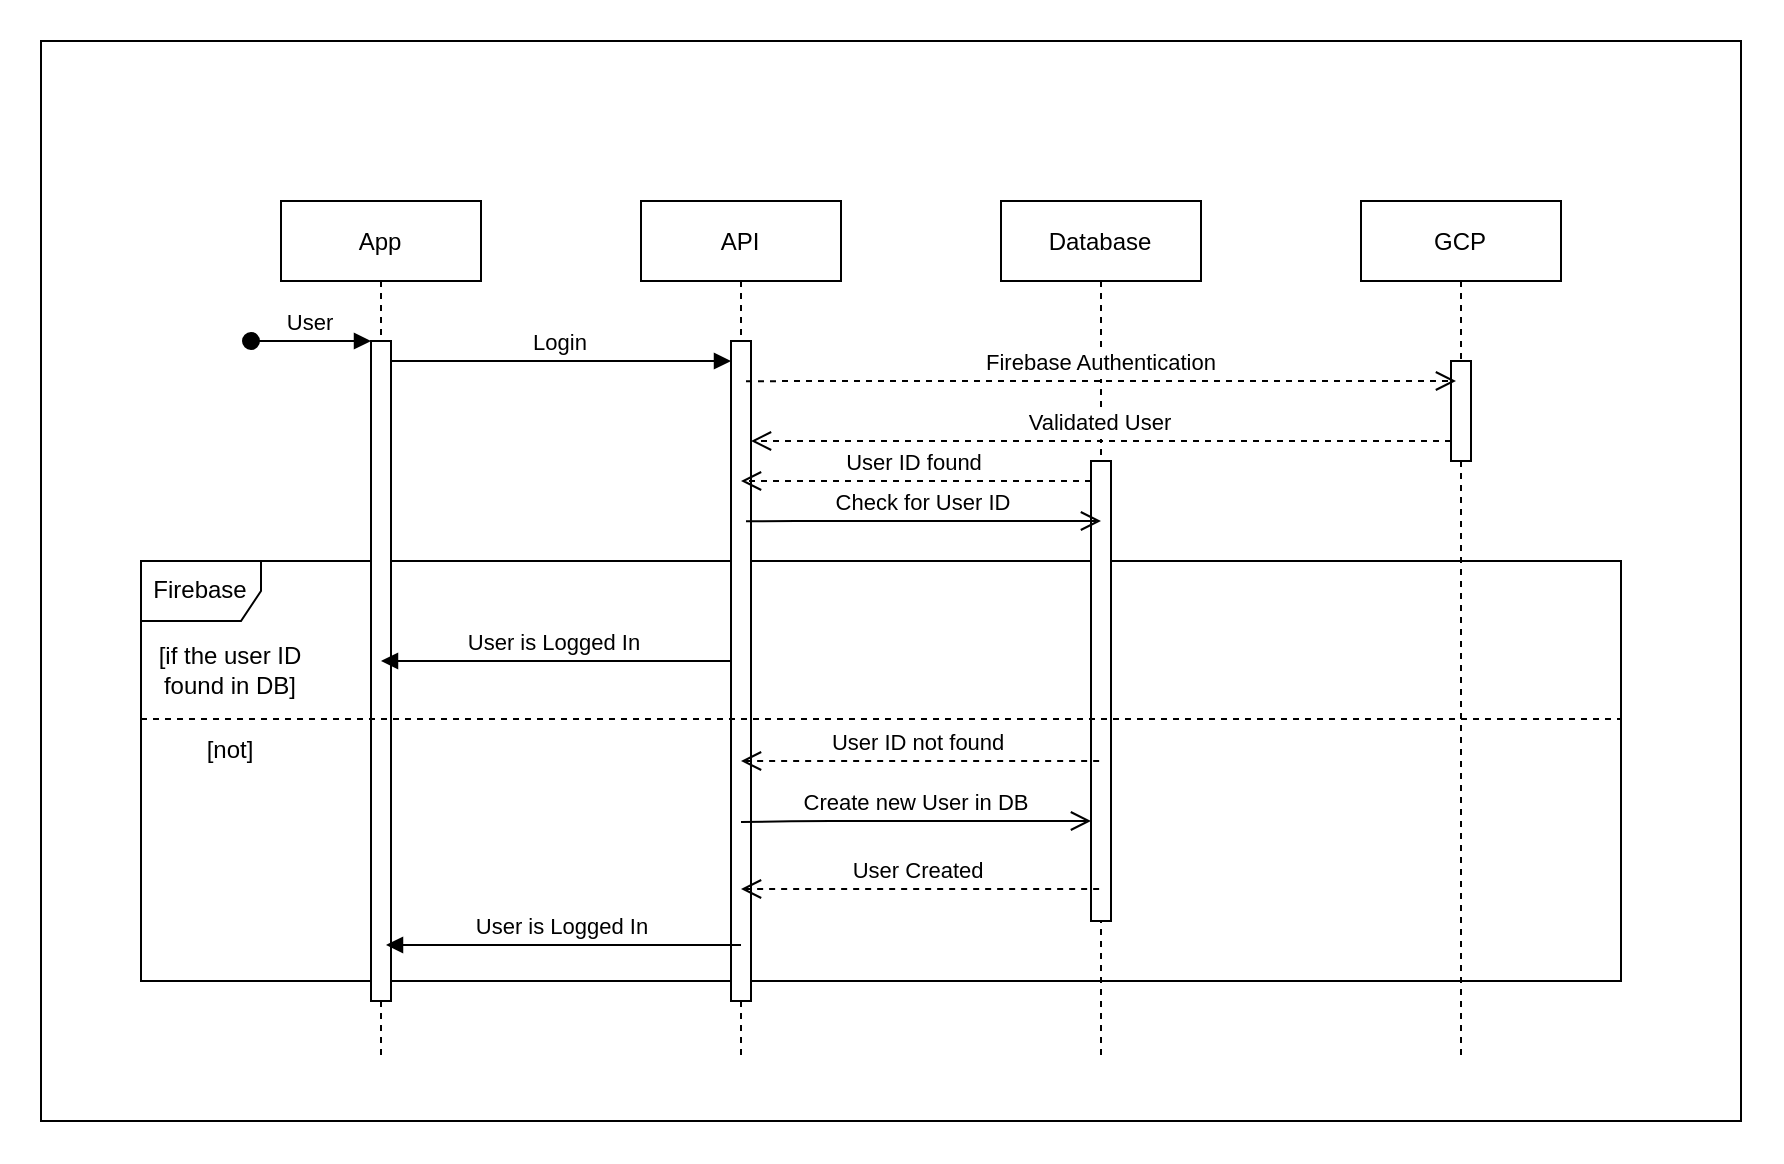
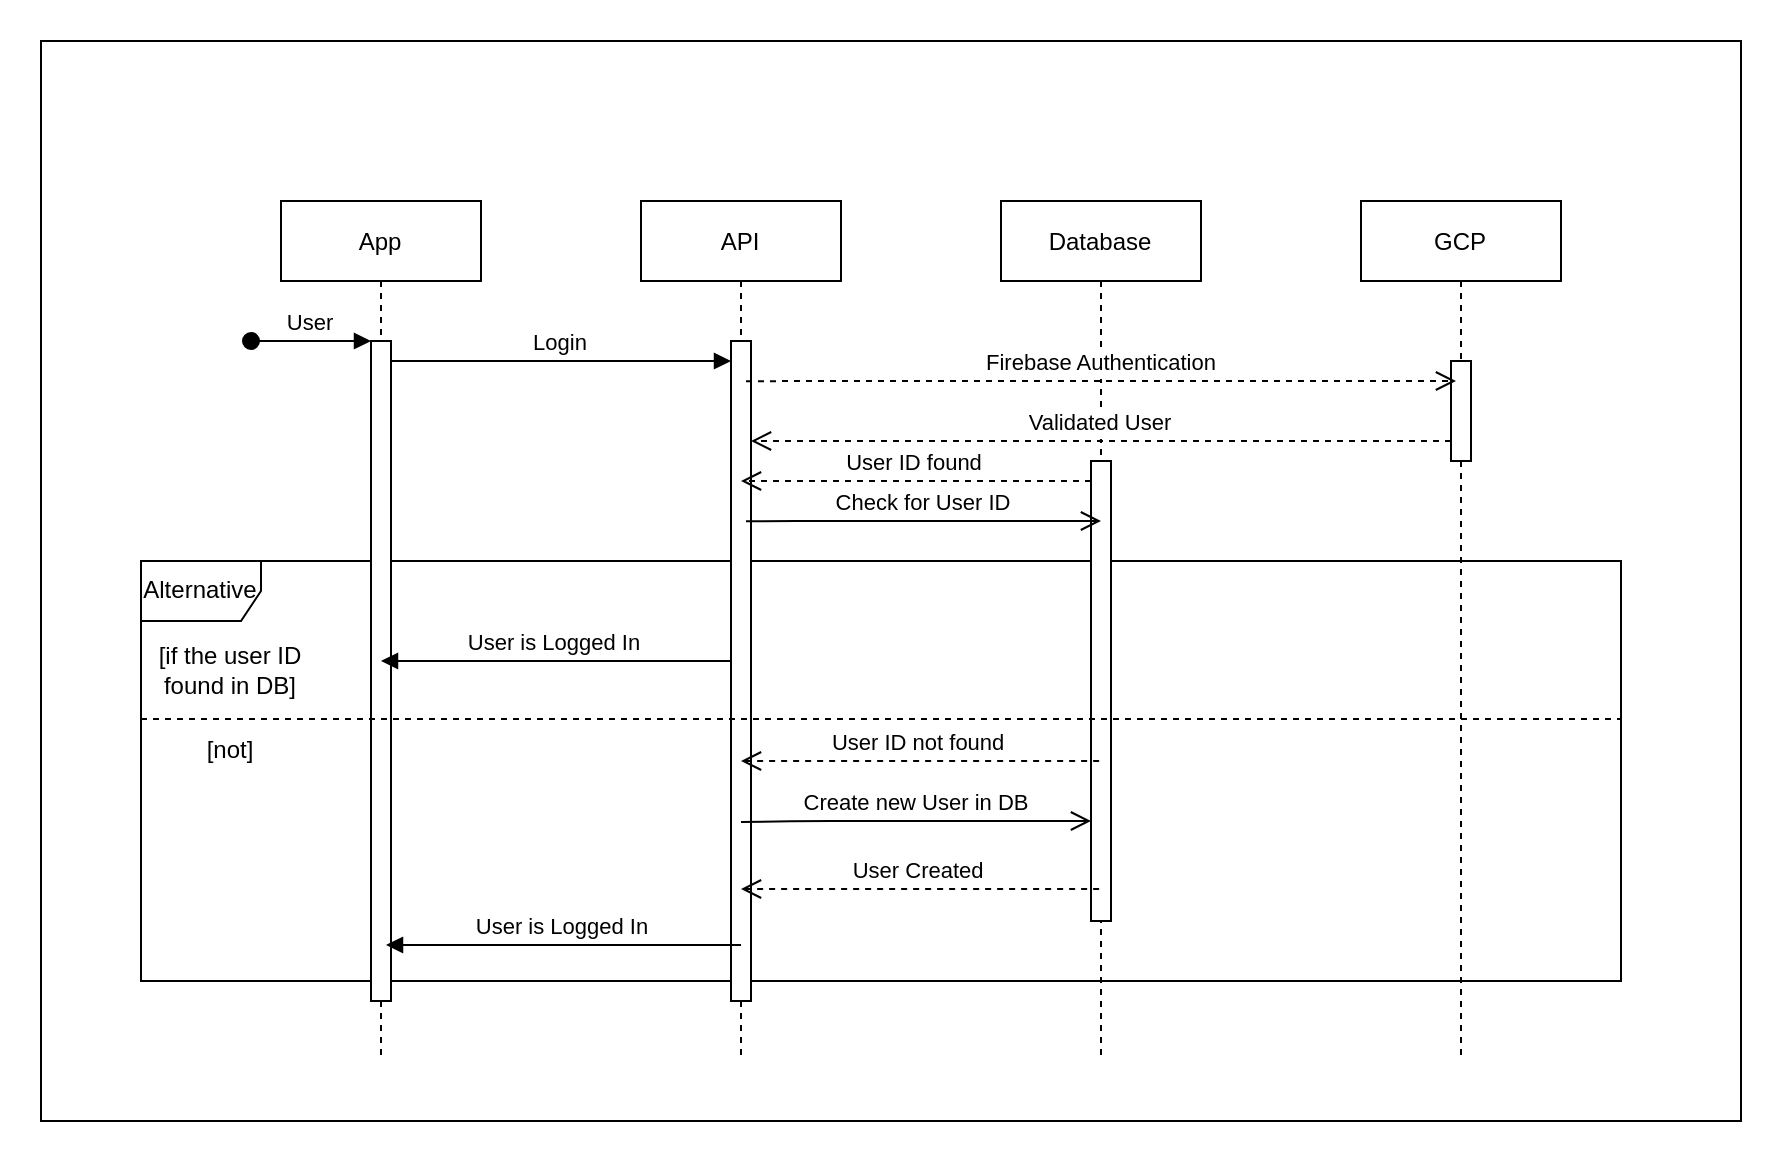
(201, 591) -> (201, 591)
